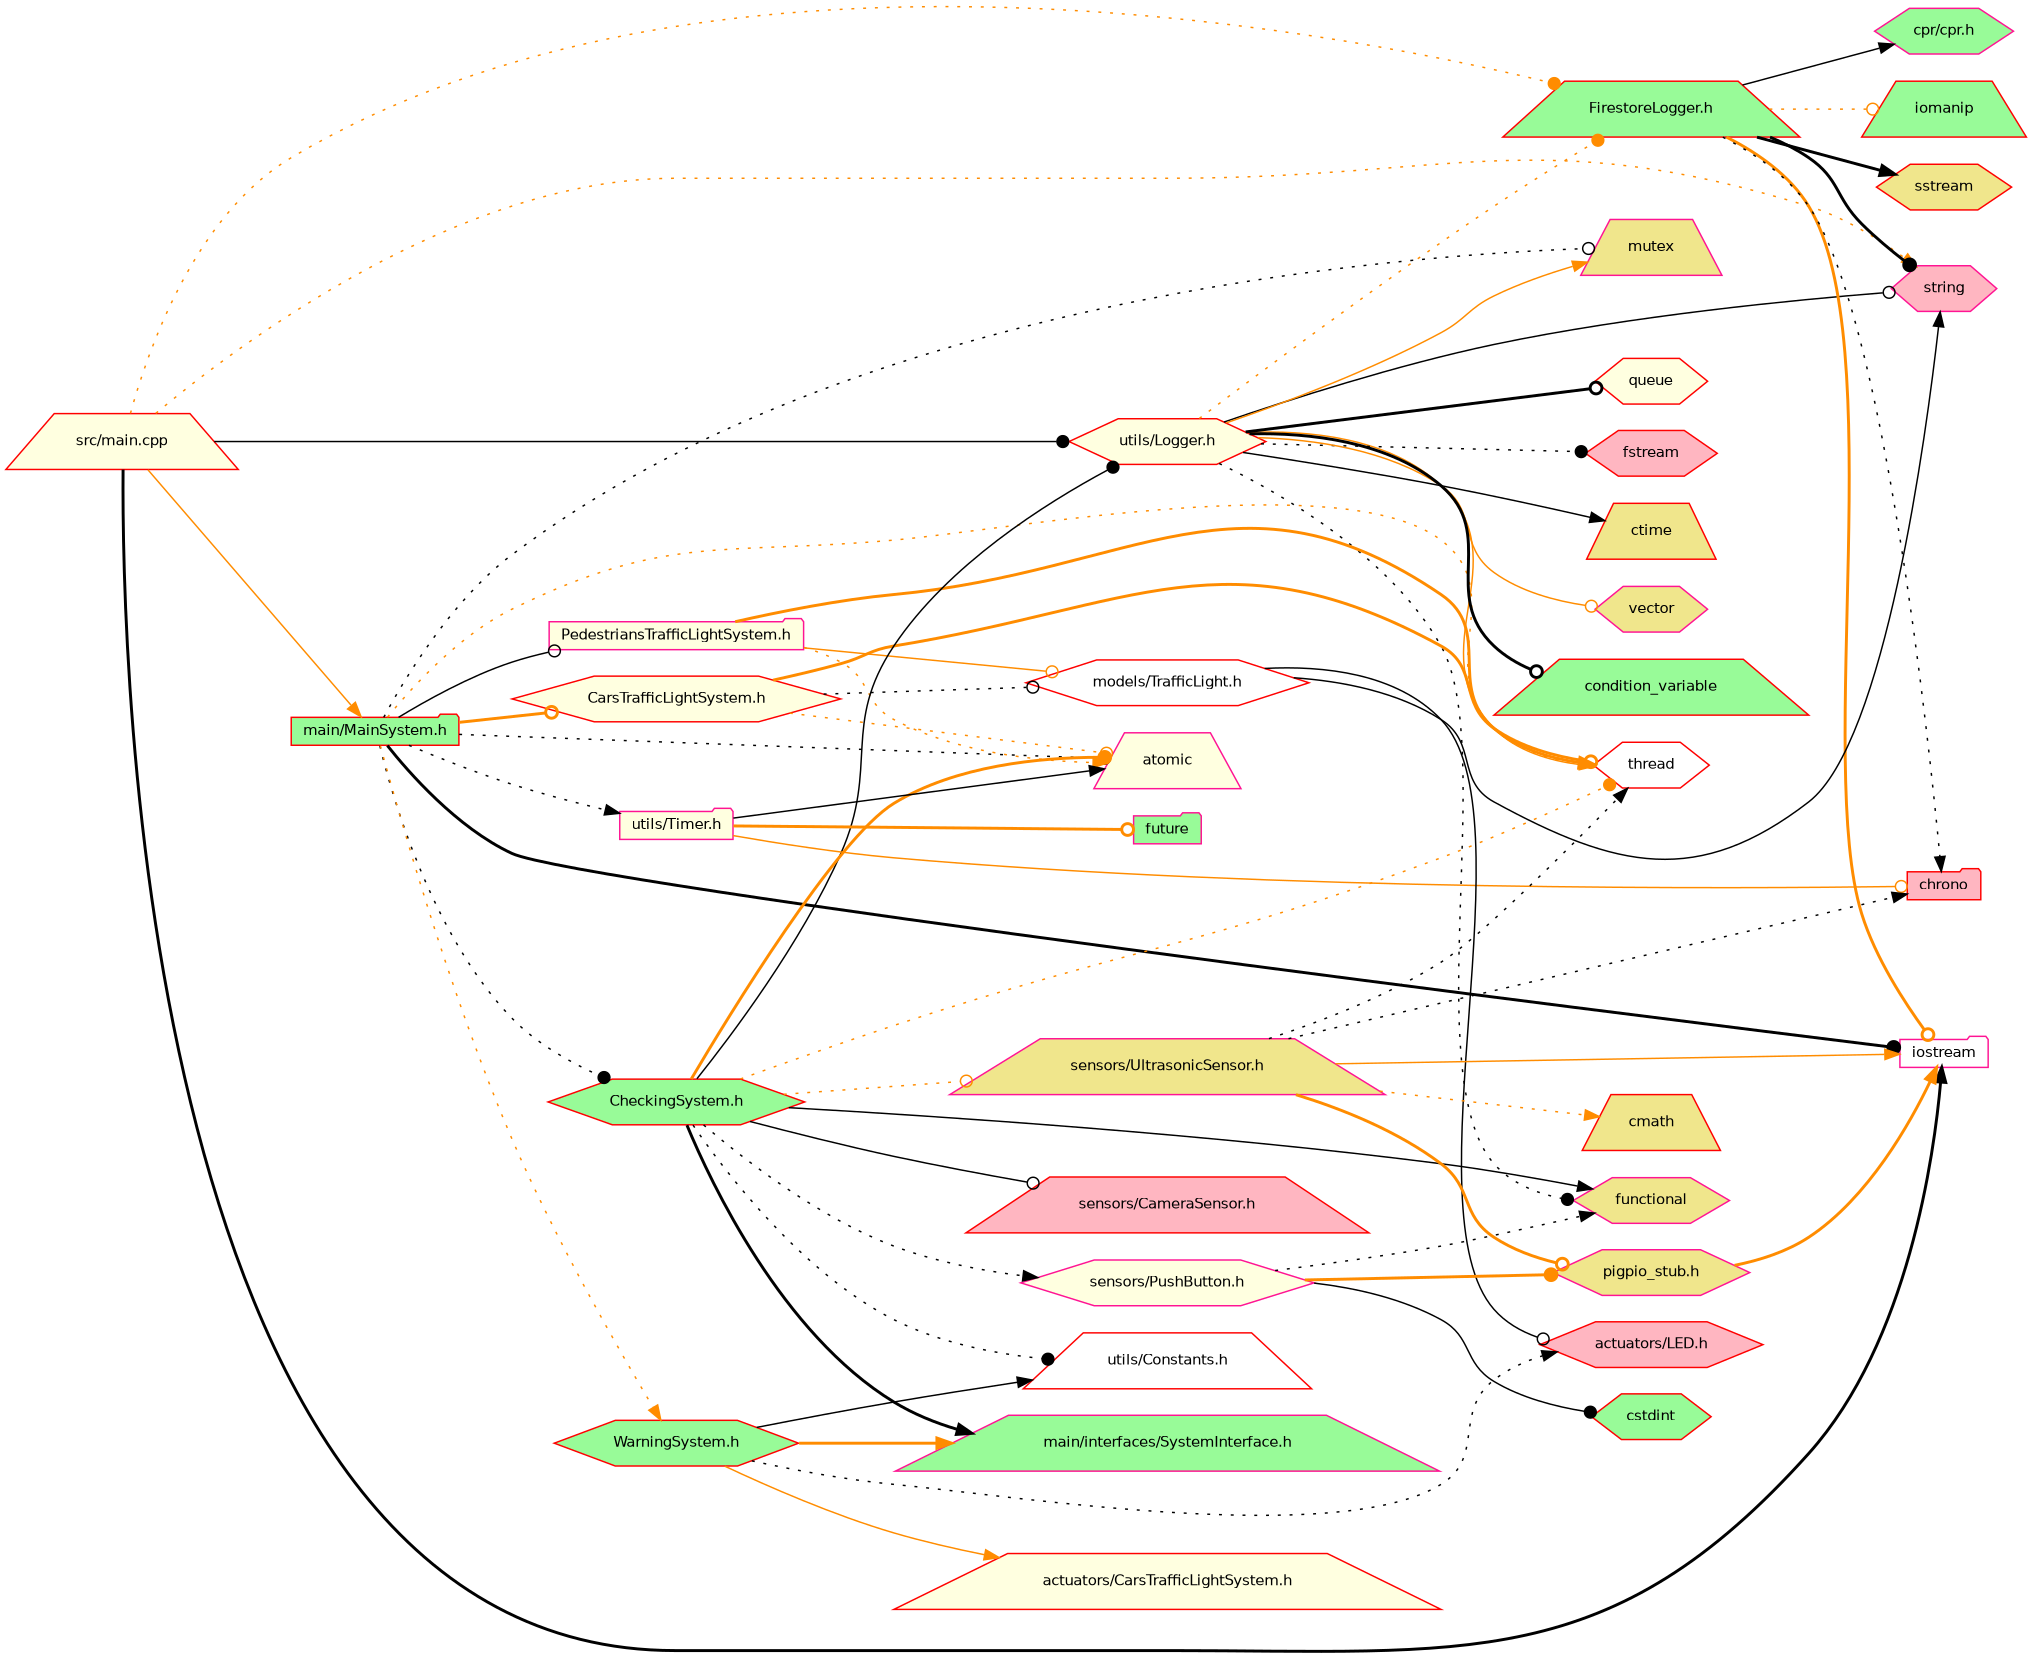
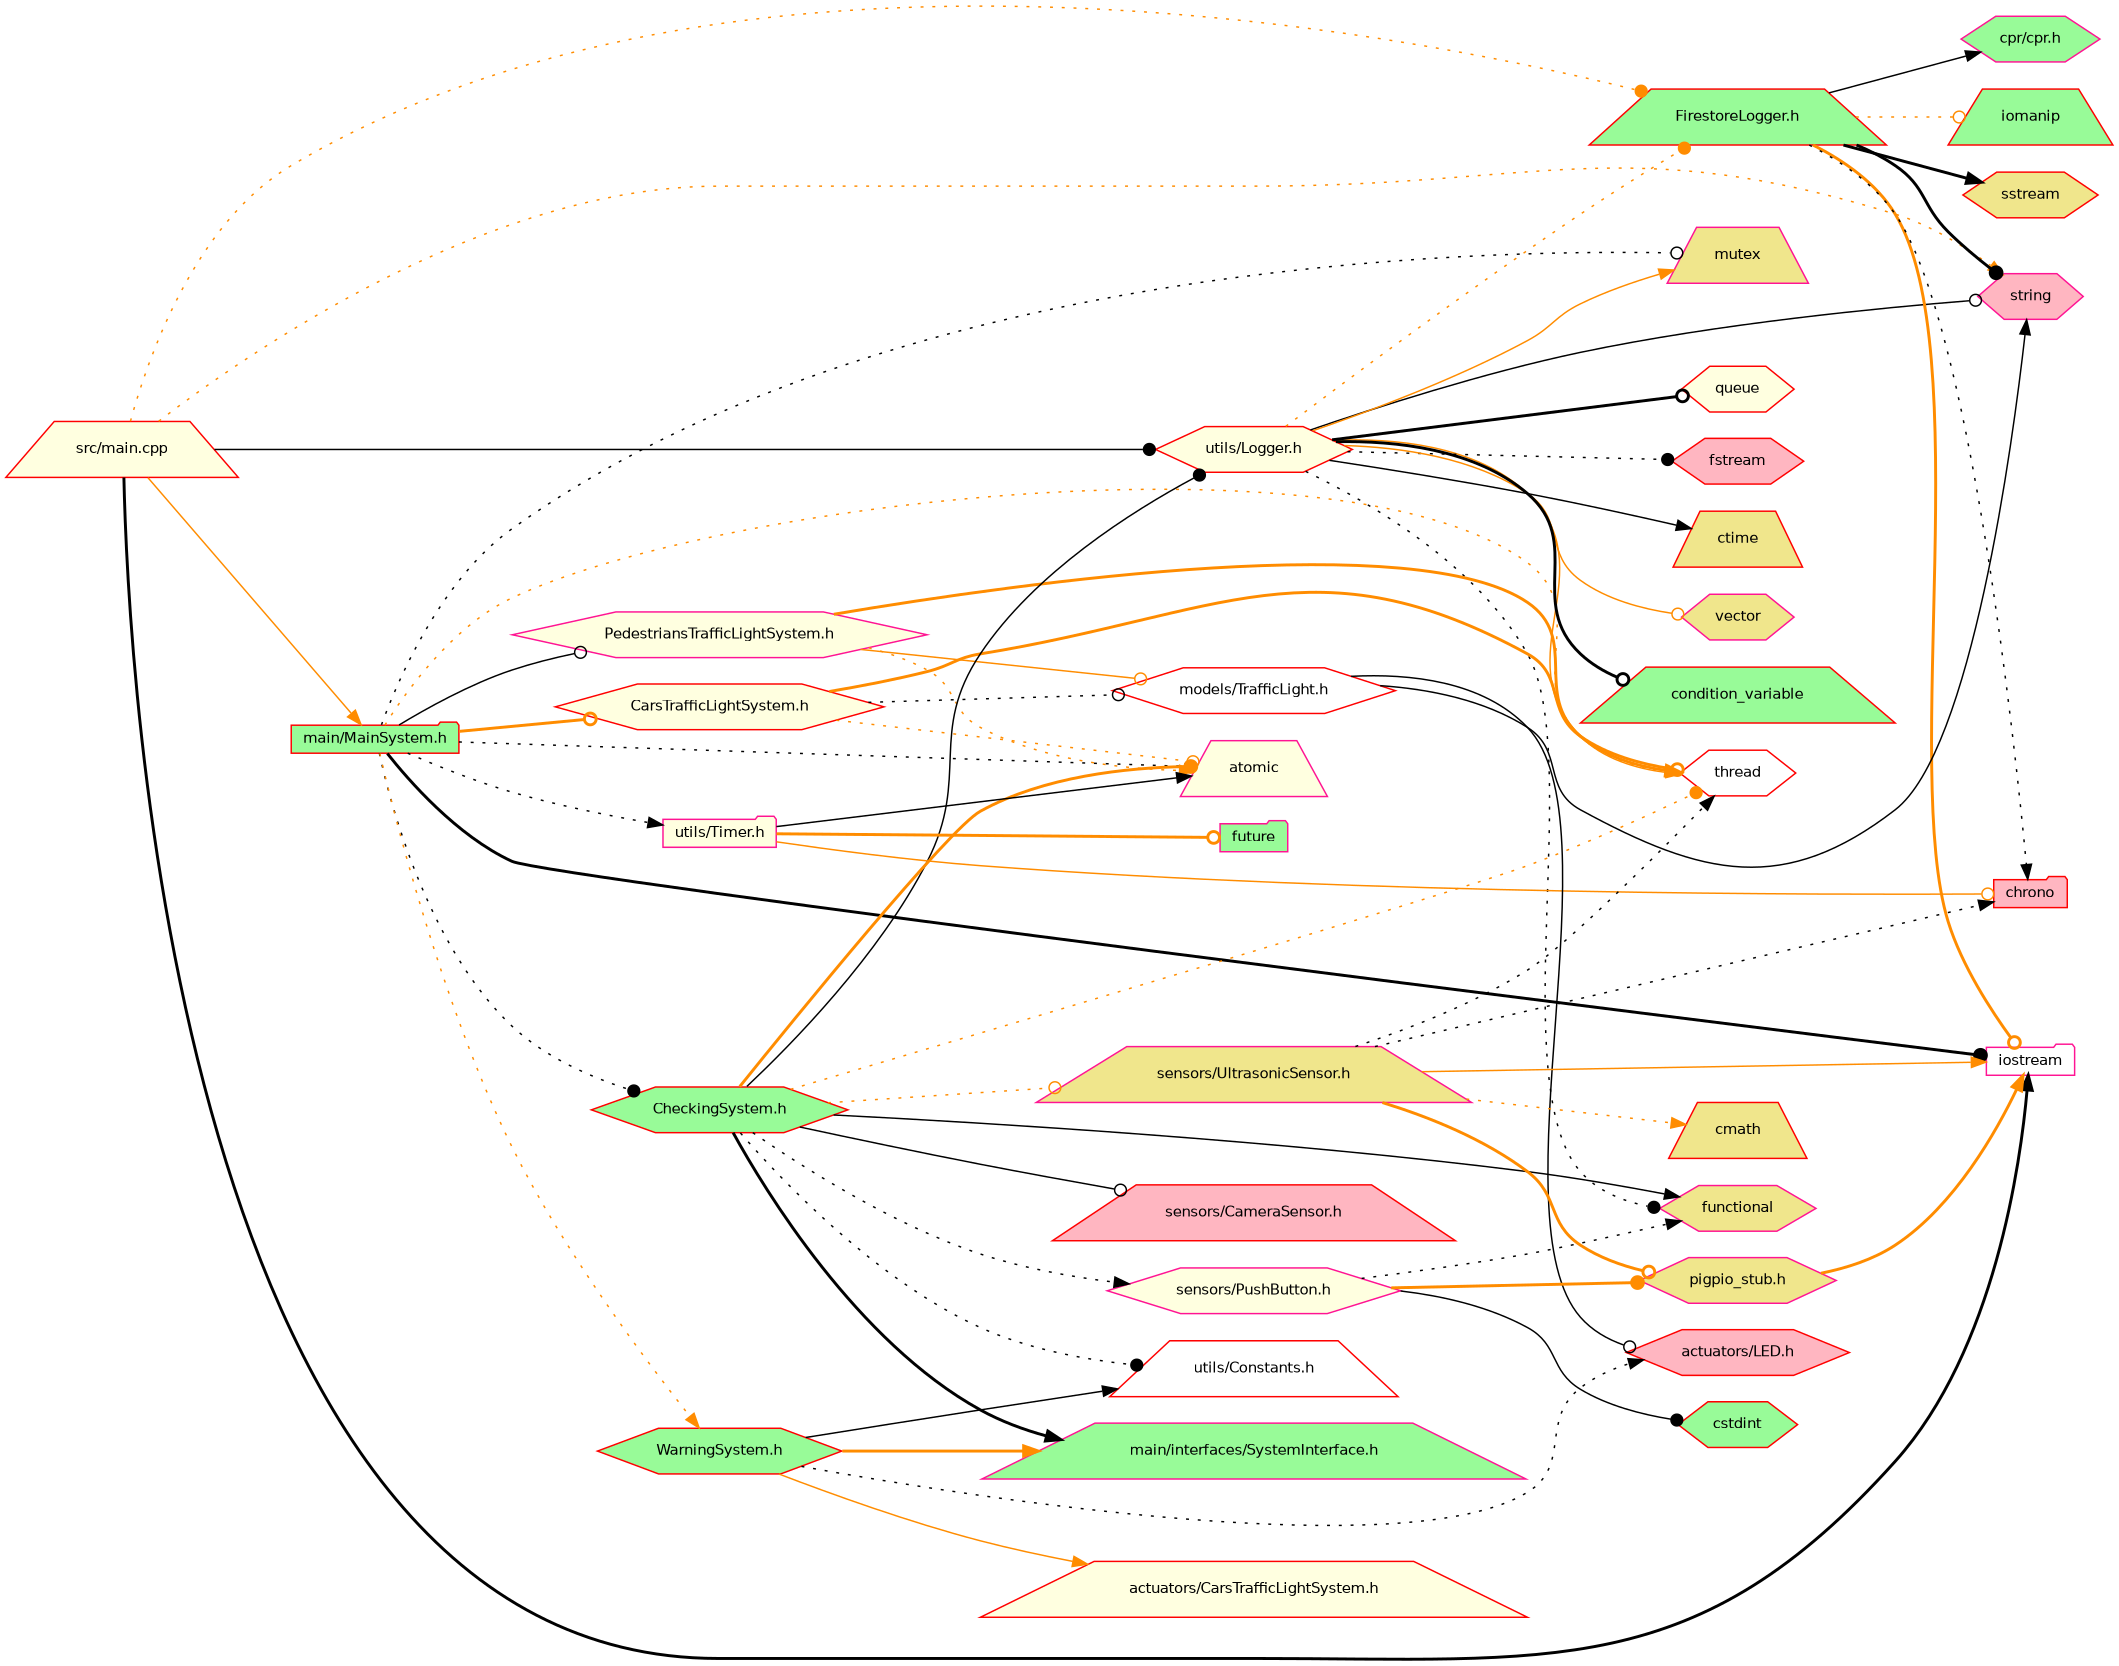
(676, 636) -> (720, 635)
